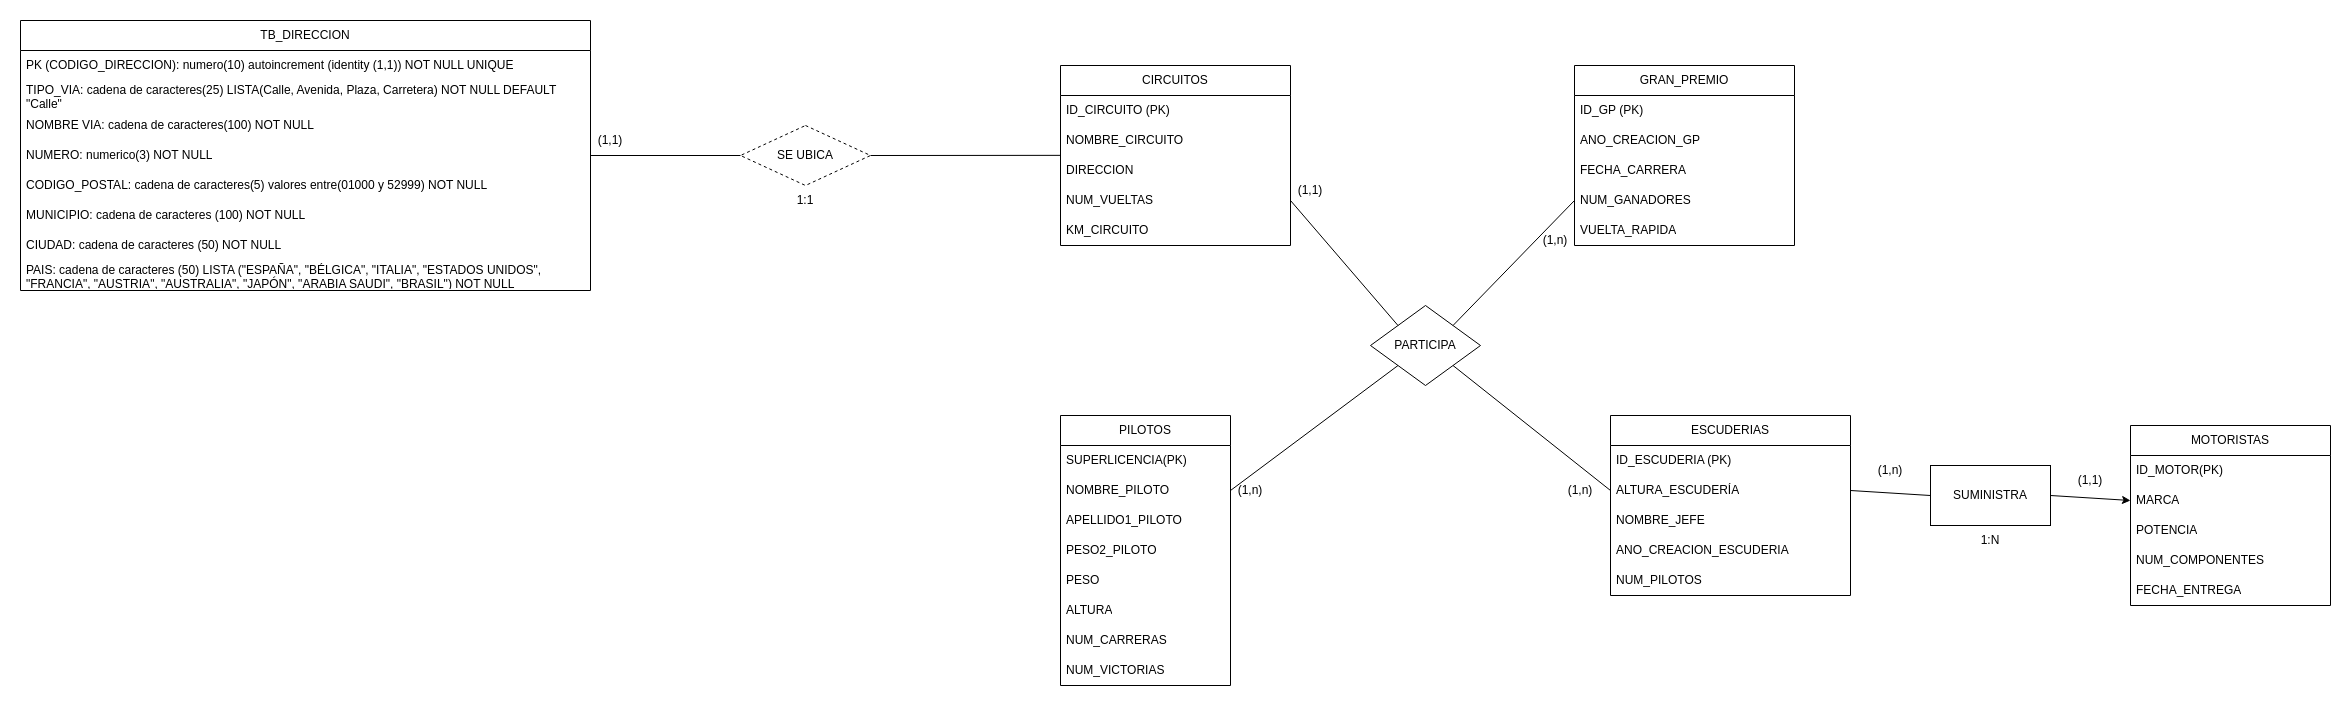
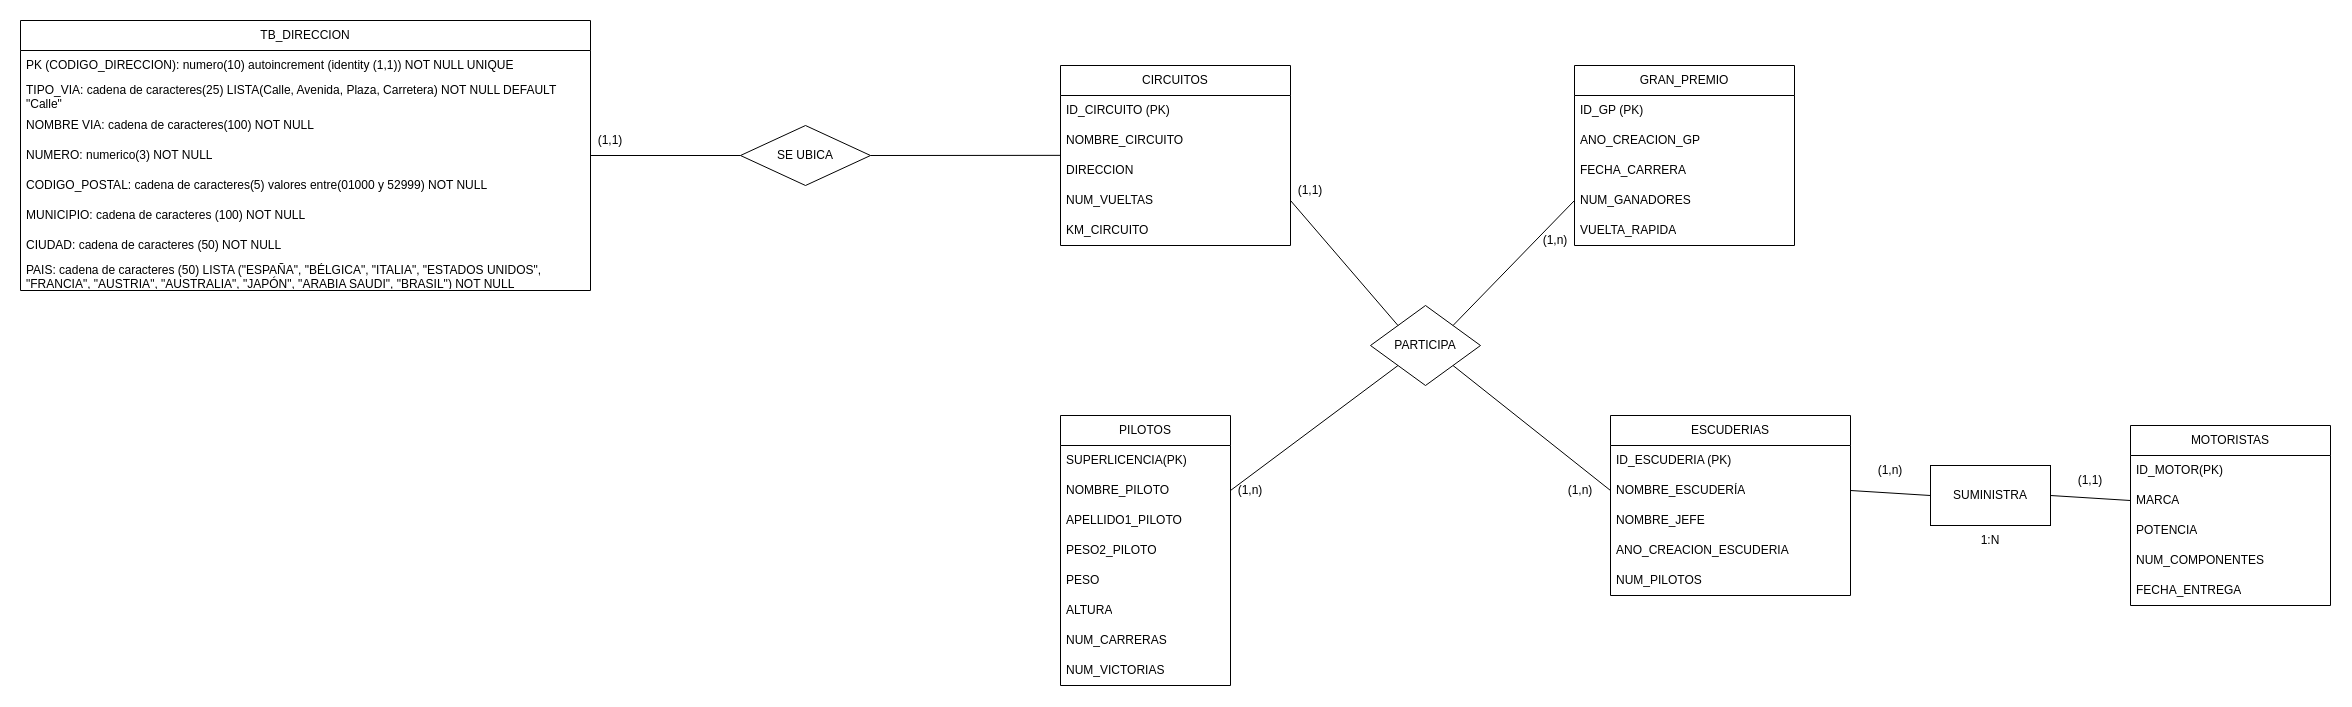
(806, 156) -> (806, 156)
(806, 201) -> none
(1670, 491) -> (1670, 491)
(2122, 500) -> (2124, 500)
